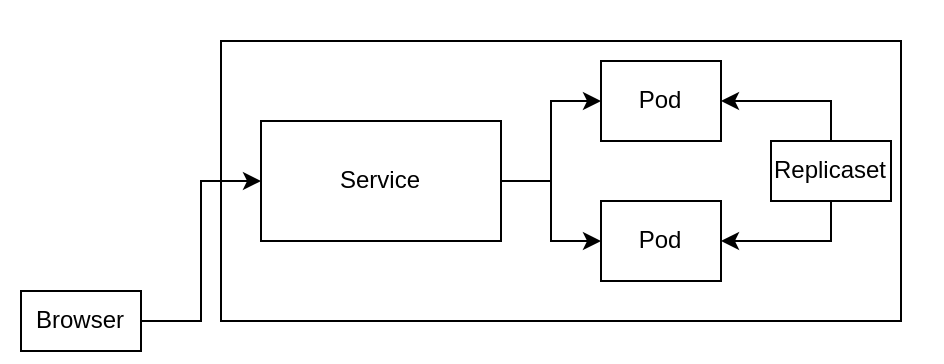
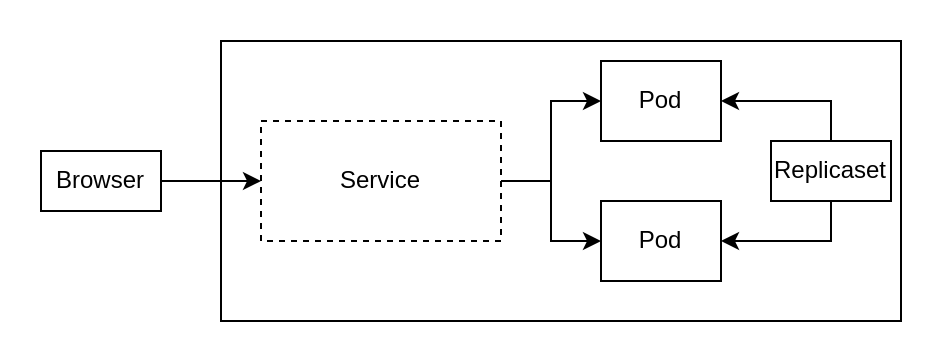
(381, 181) -> (381, 181)
(81, 321) -> (101, 181)
